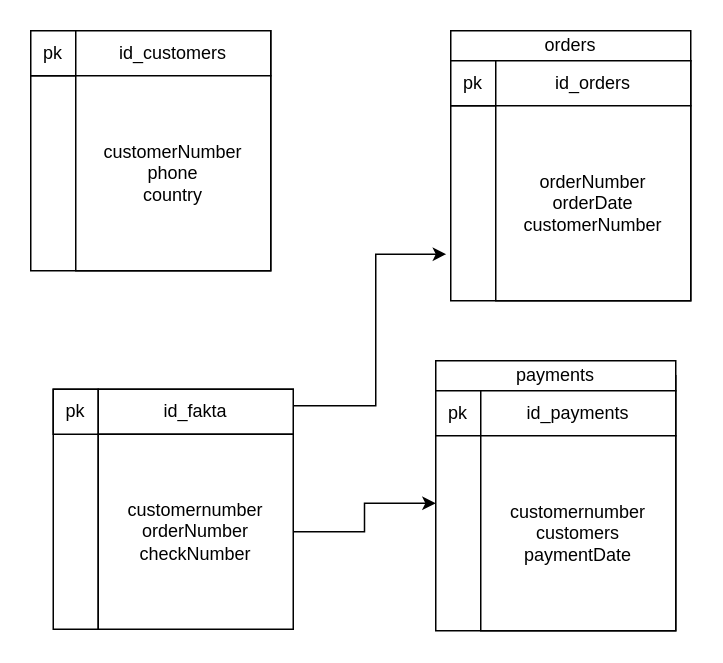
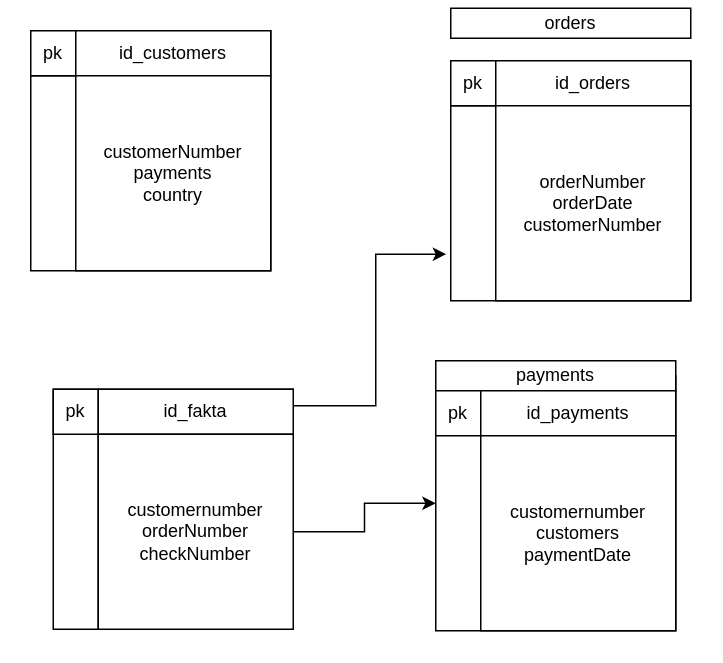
(571, 46) -> (571, 23)
(173, 173) -> (173, 173)
